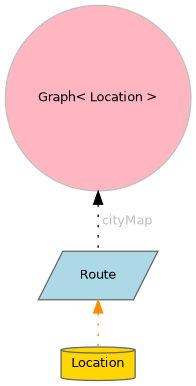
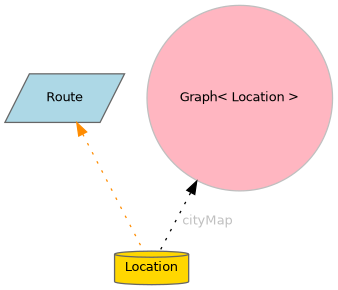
(98, 228) -> (175, 222)
